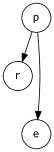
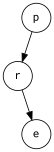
(40, 72) -> (26, 101)
